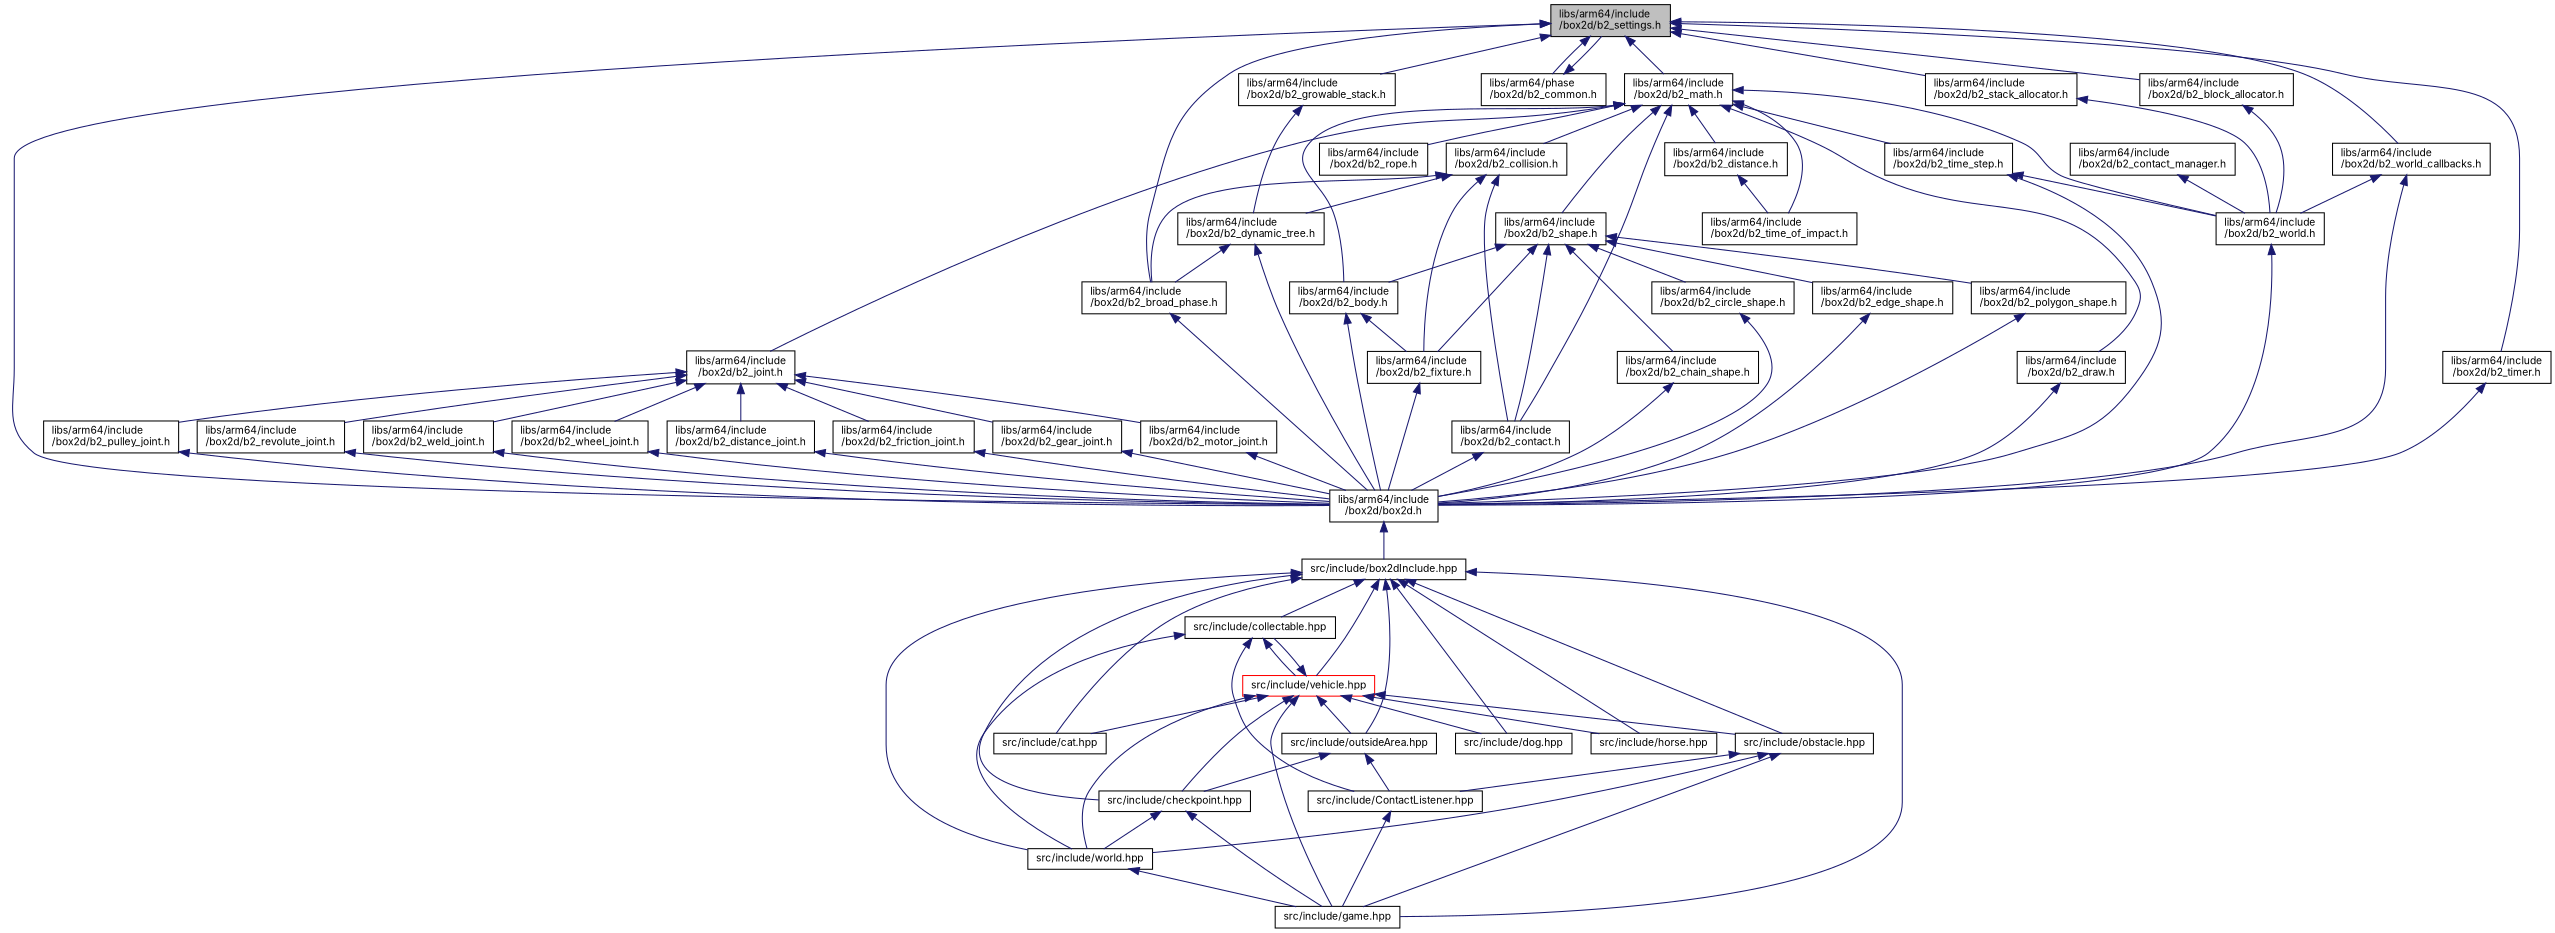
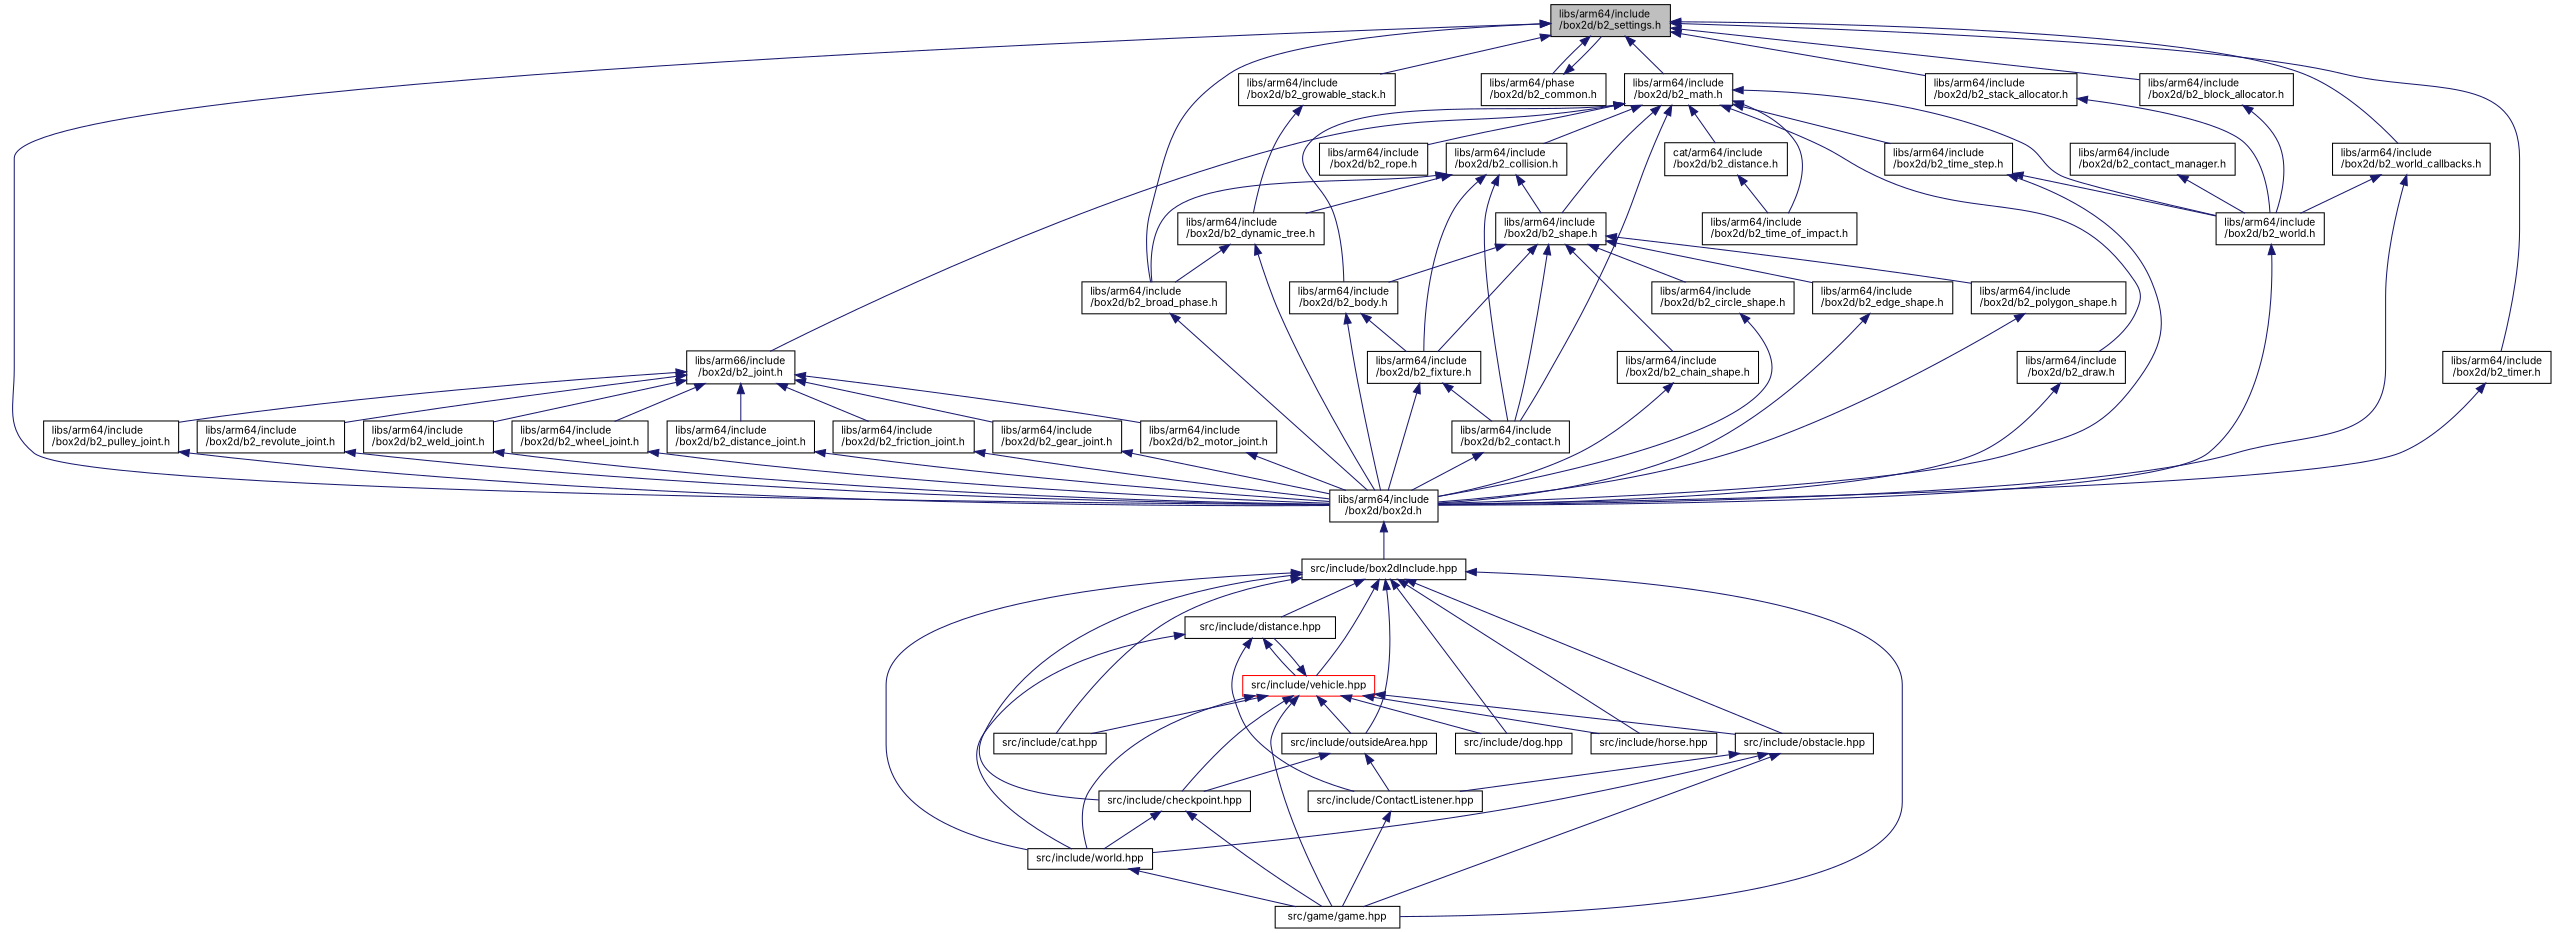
(1726, 159) -> (1726, 159)
none -> (1532, 198)
(741, 367) -> (741, 367)
none -> (1472, 405)
(1260, 628) -> (1260, 628)
(1338, 917) -> (1338, 917)
